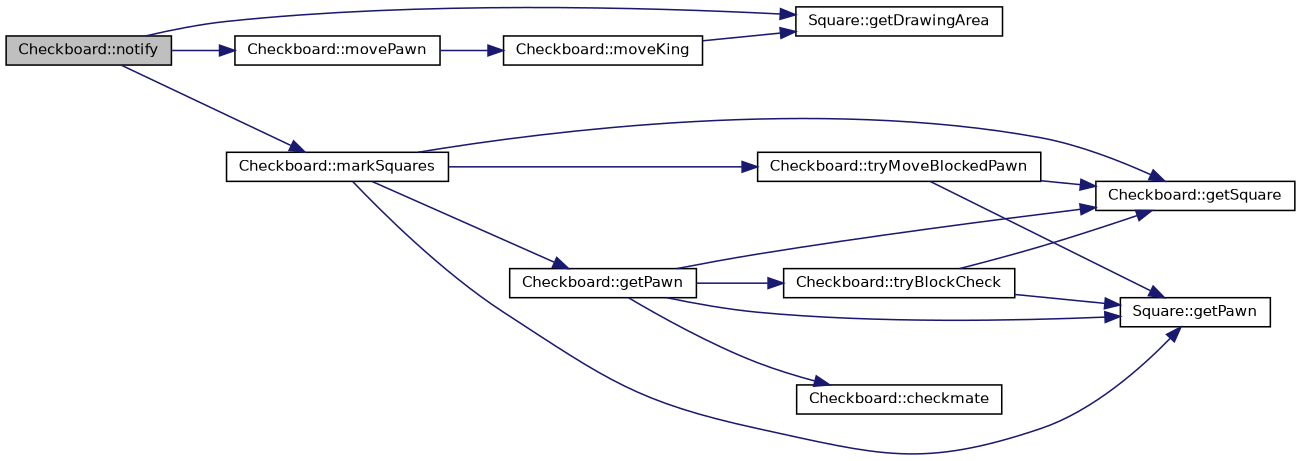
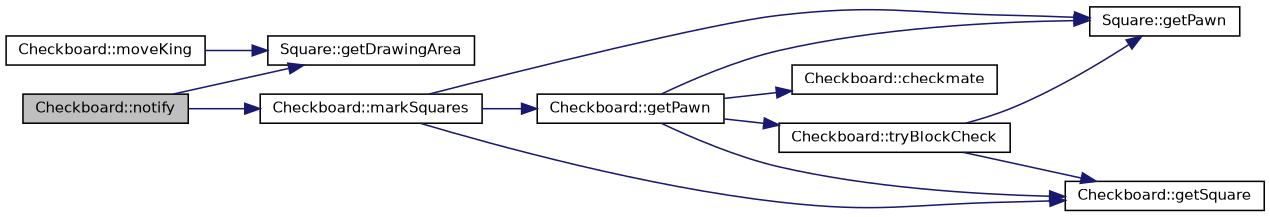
(337, 51) -> none
(899, 167) -> none
